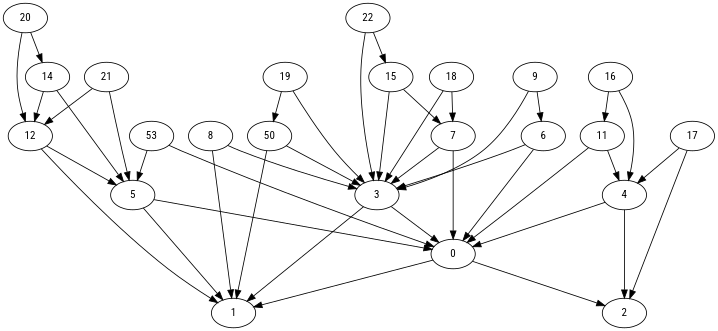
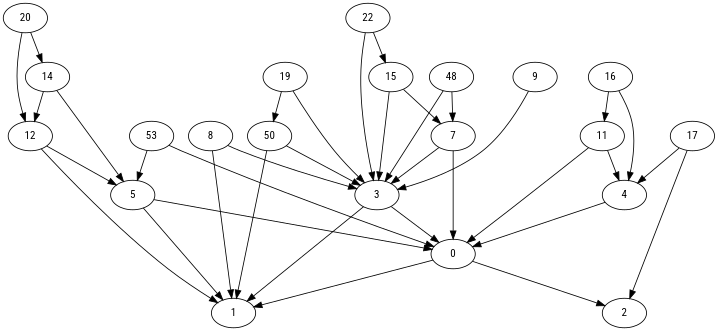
(107, 77) -> none
(452, 77) -> (452, 77)
(543, 136) -> none
(624, 250) -> none
